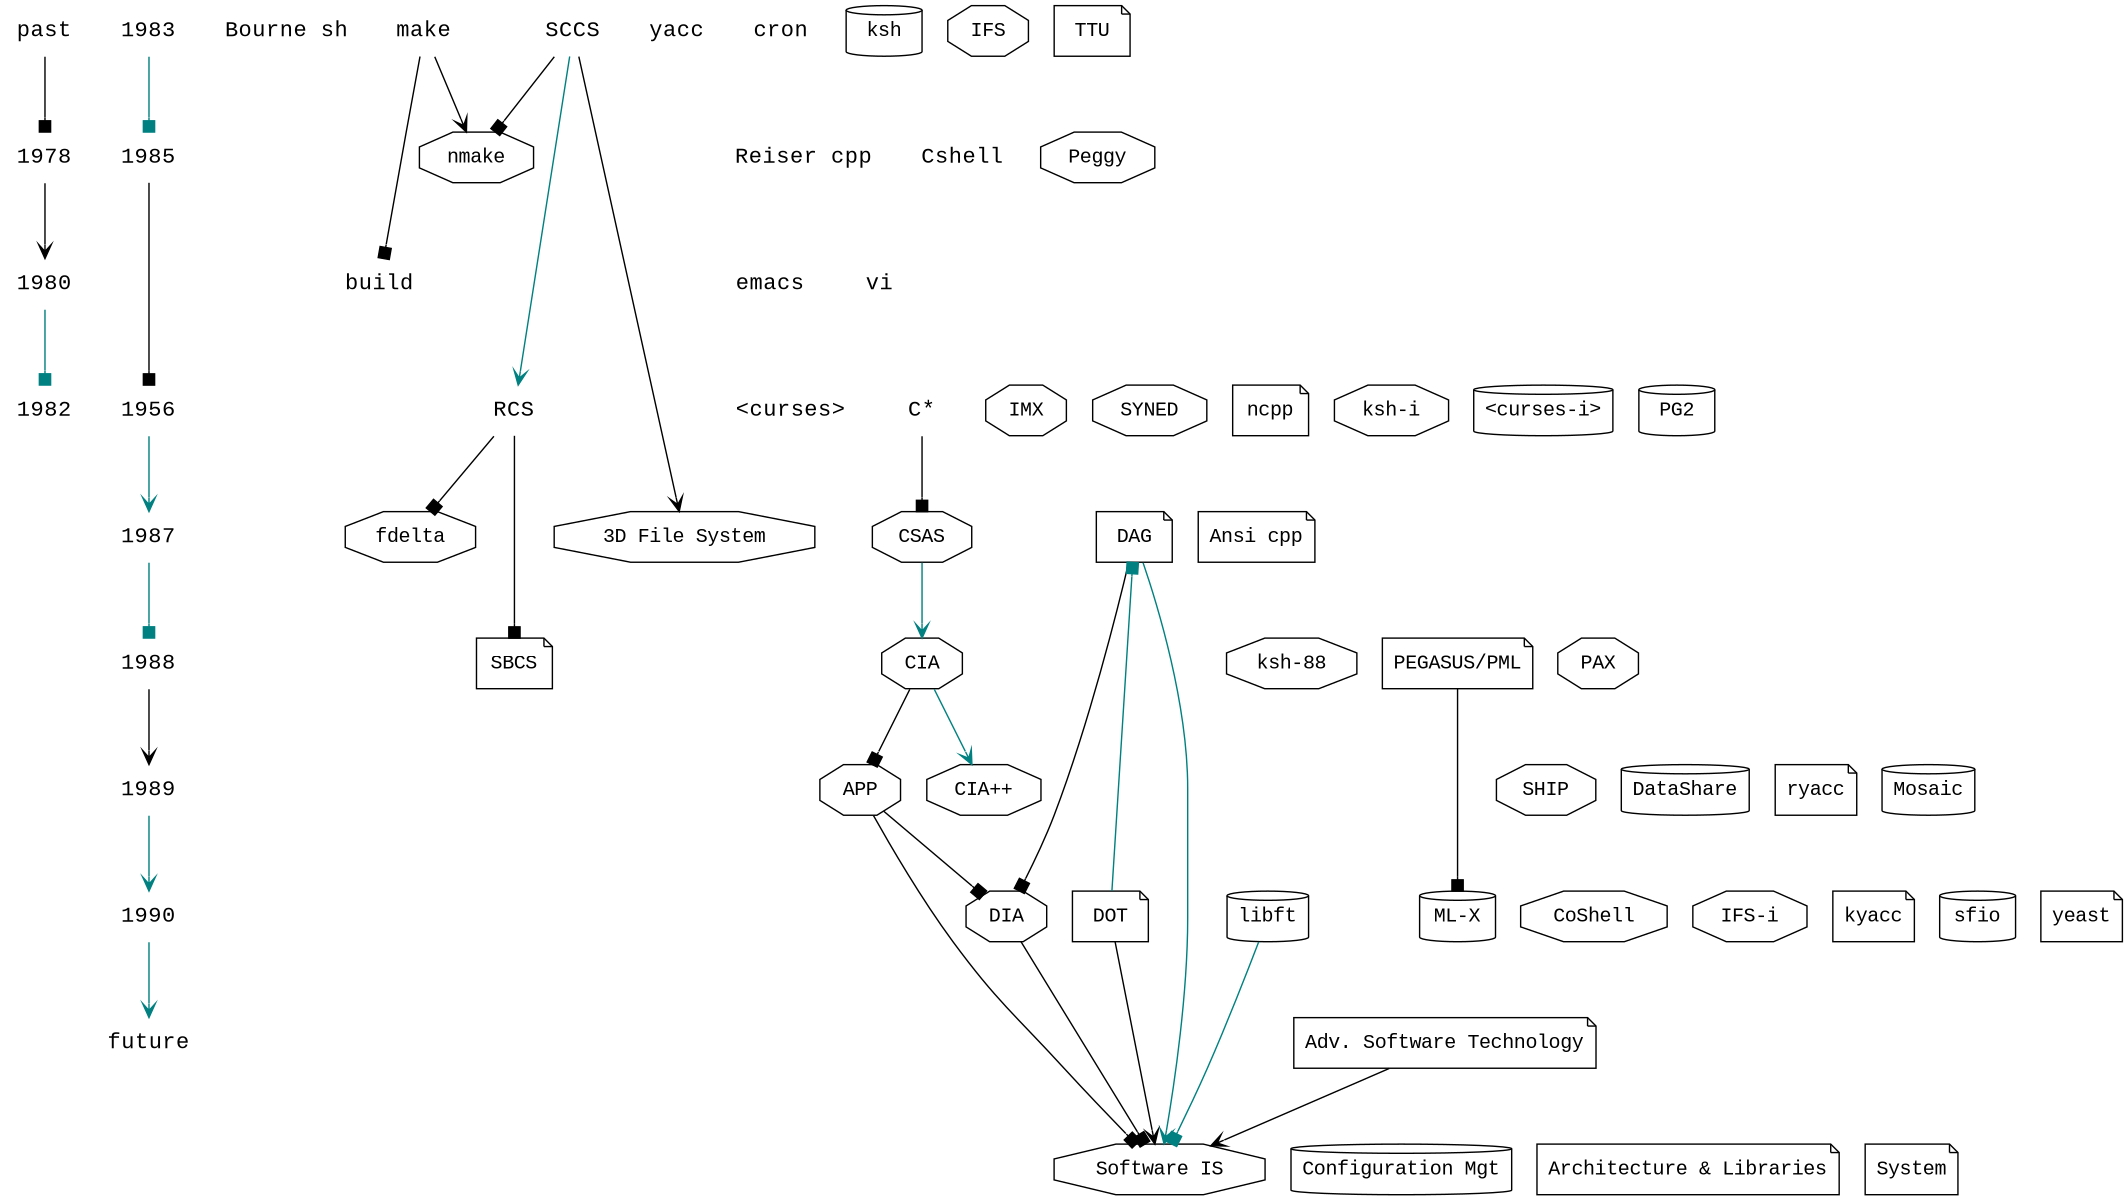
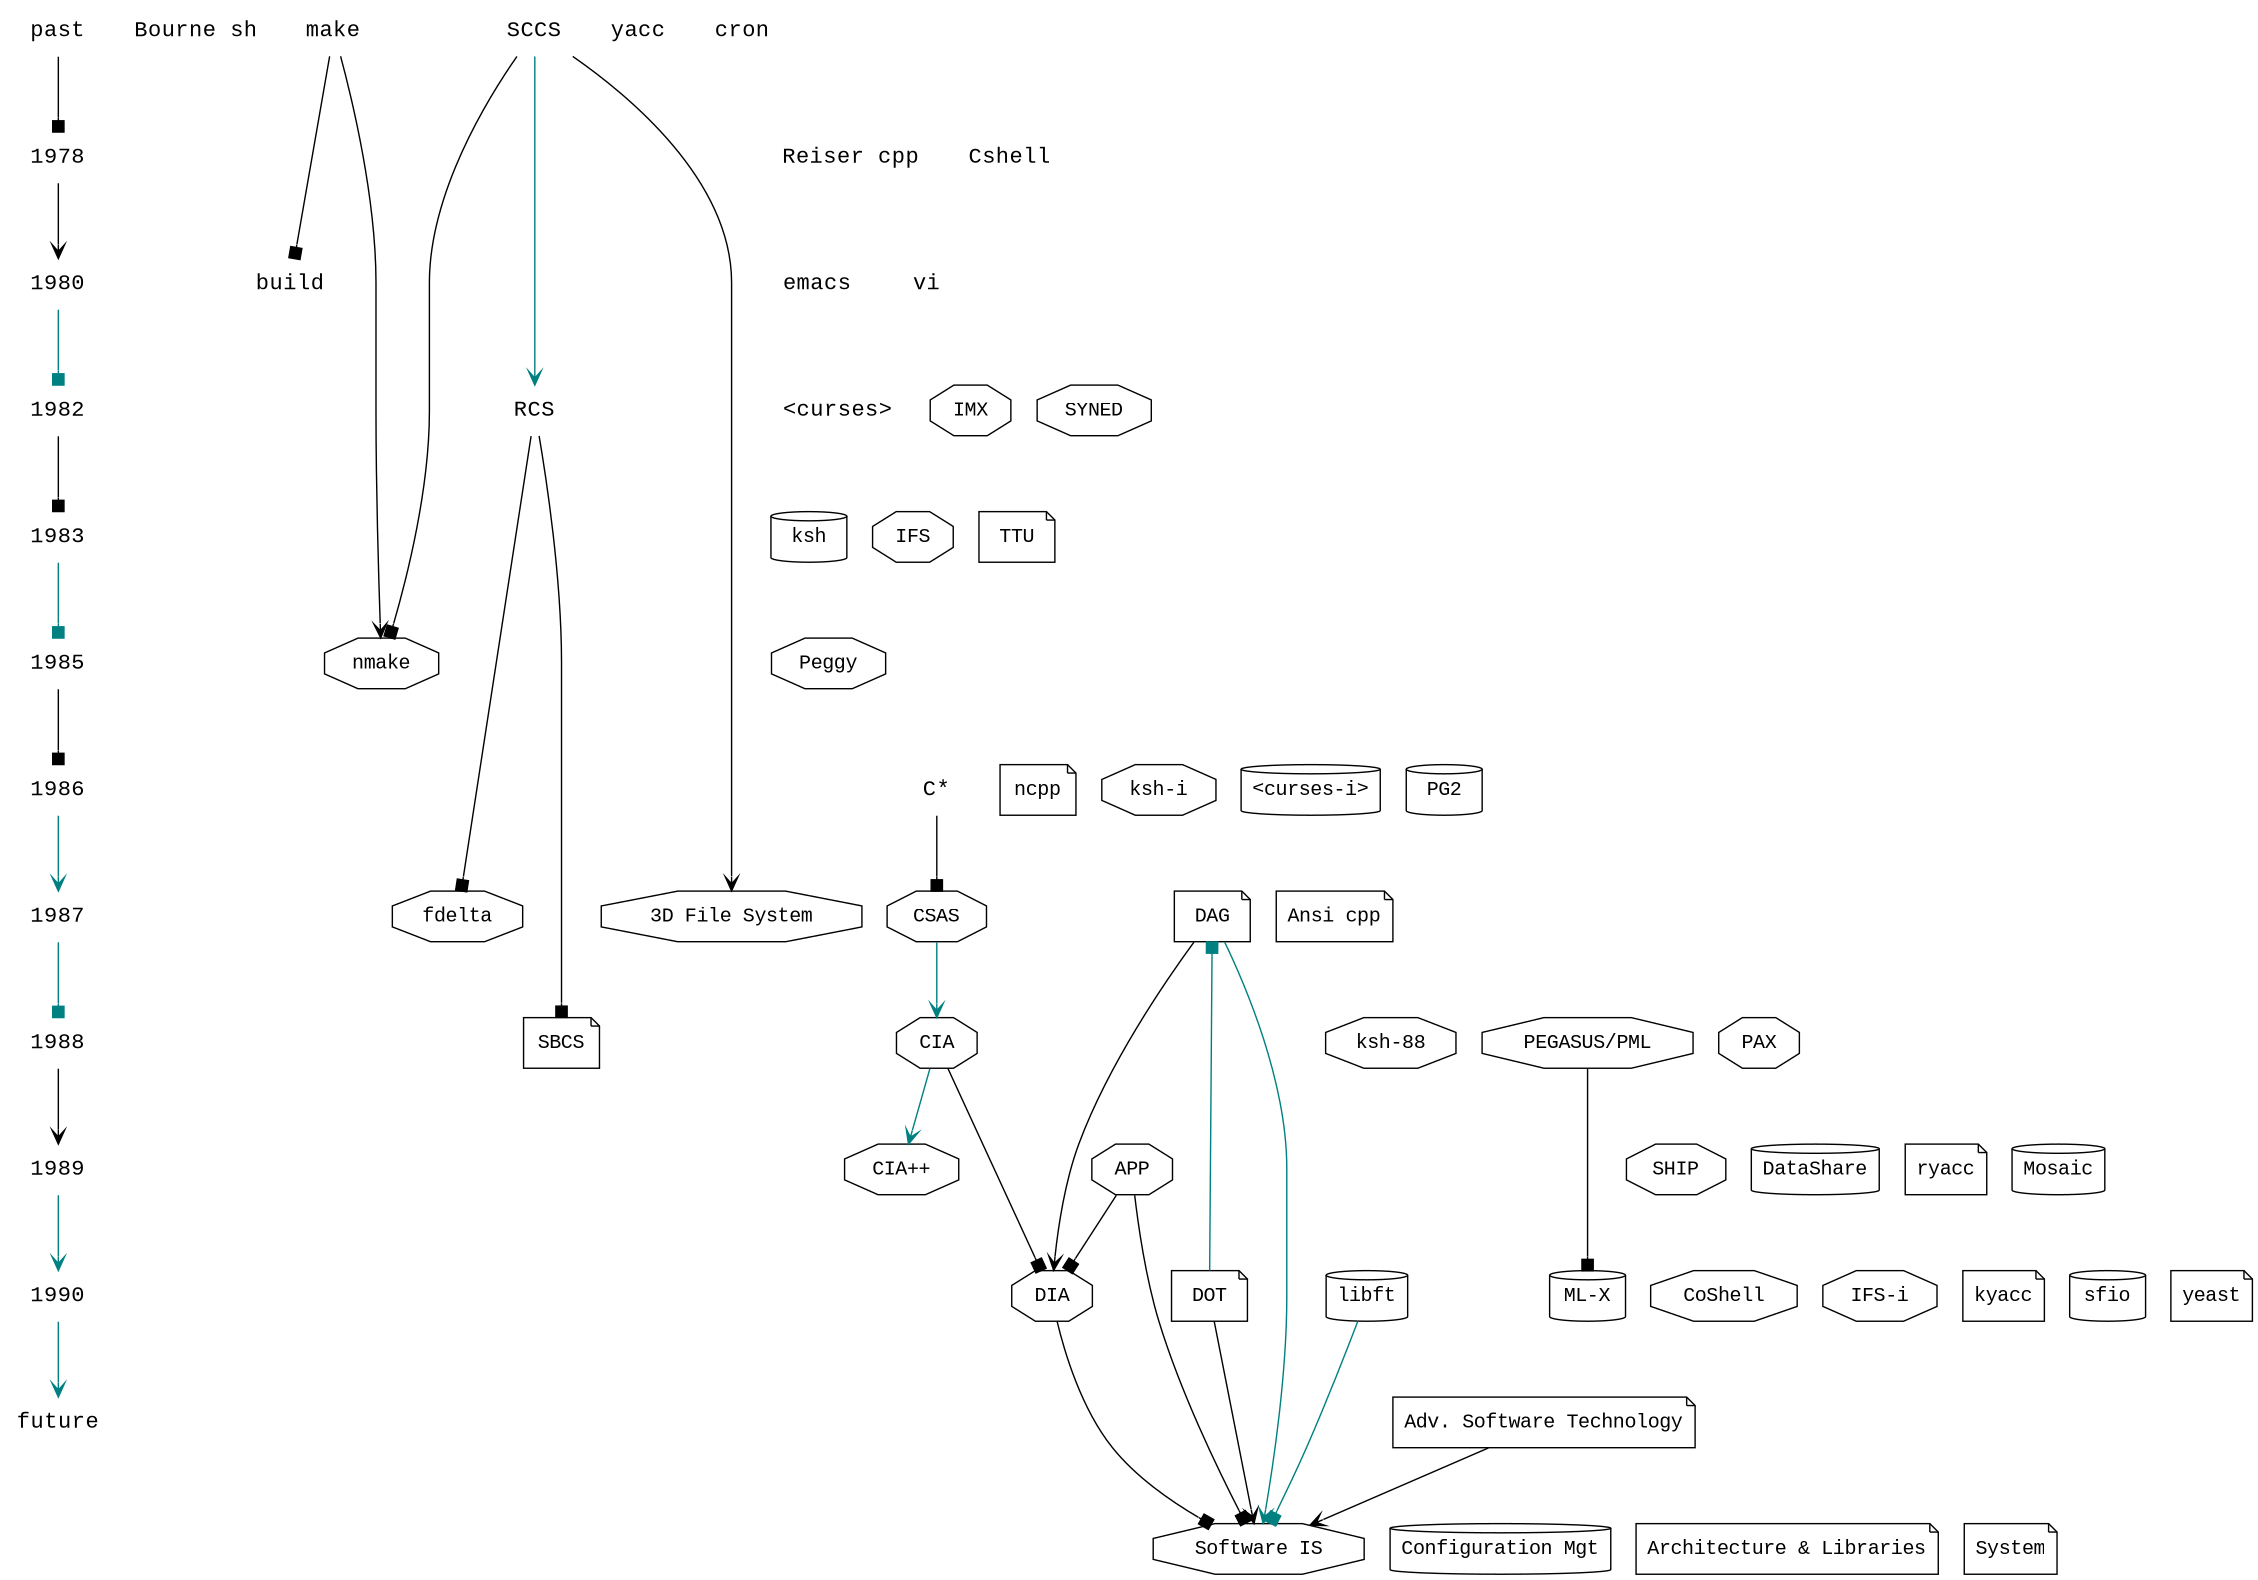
(149, 410) -> (58, 790)
none -> (58, 467)
(1458, 663) -> (1588, 1043)
(894, 720) -> (991, 1163)
(1085, 723) -> (1103, 1090)
